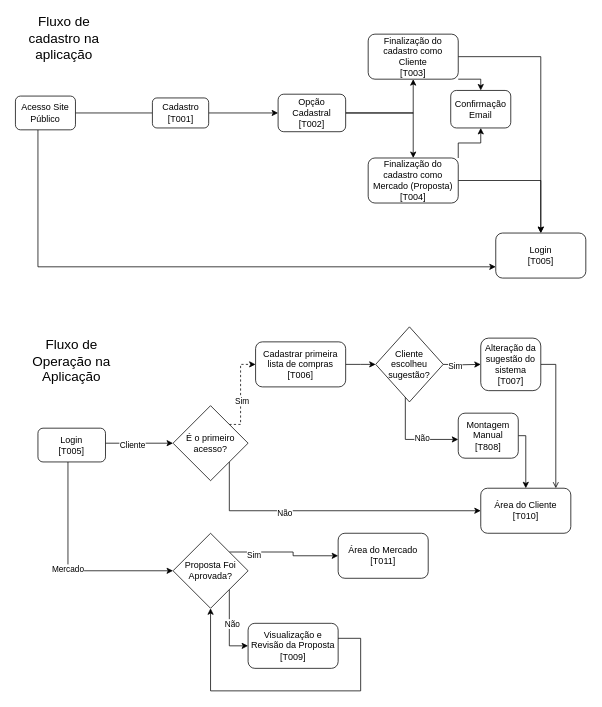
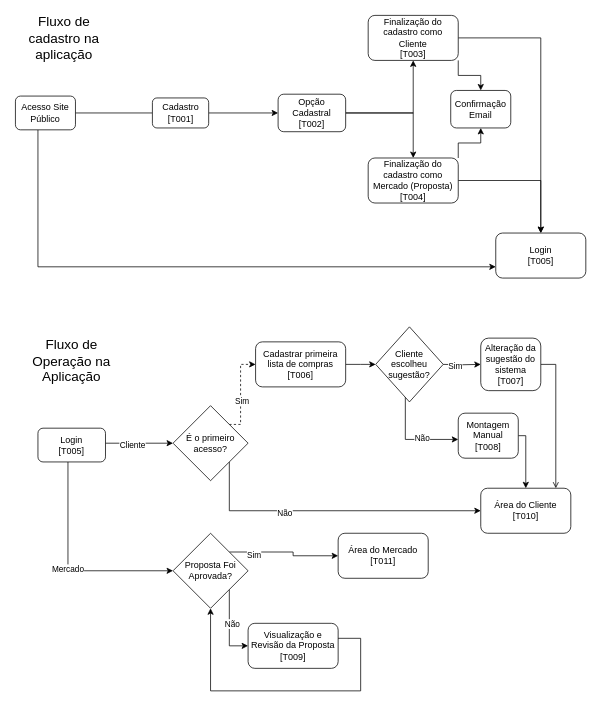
(413, 57) -> (413, 38)
(488, 435) -> (488, 435)
